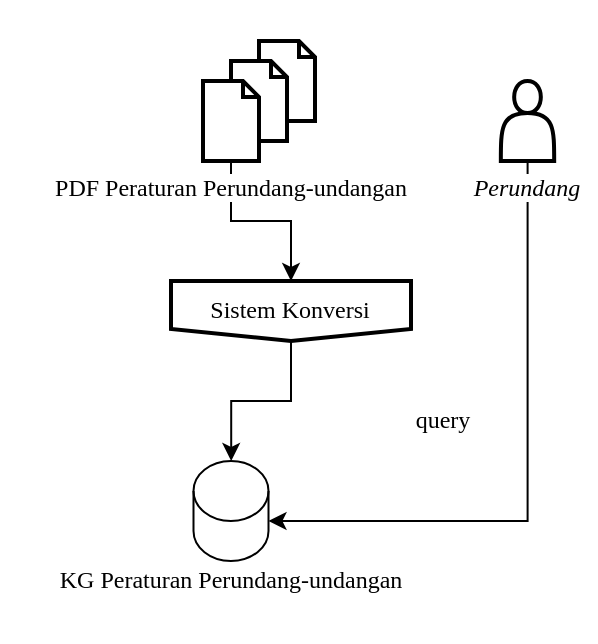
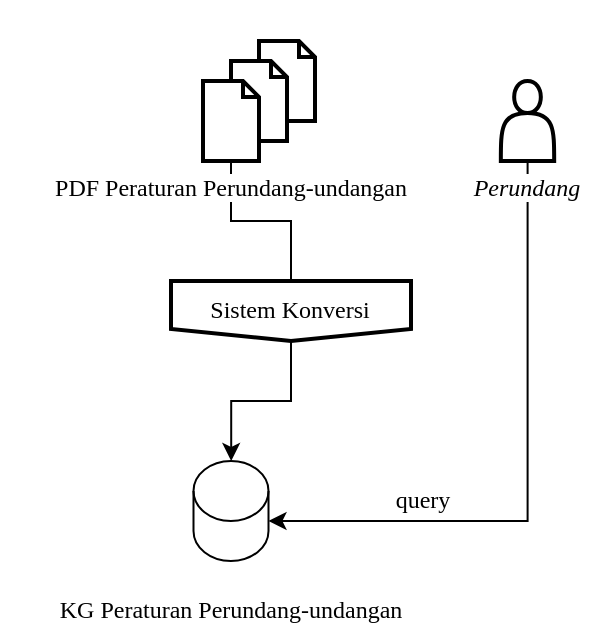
(291, 266) -> (291, 271)
(443, 421) -> (423, 501)
(231, 581) -> (231, 611)
